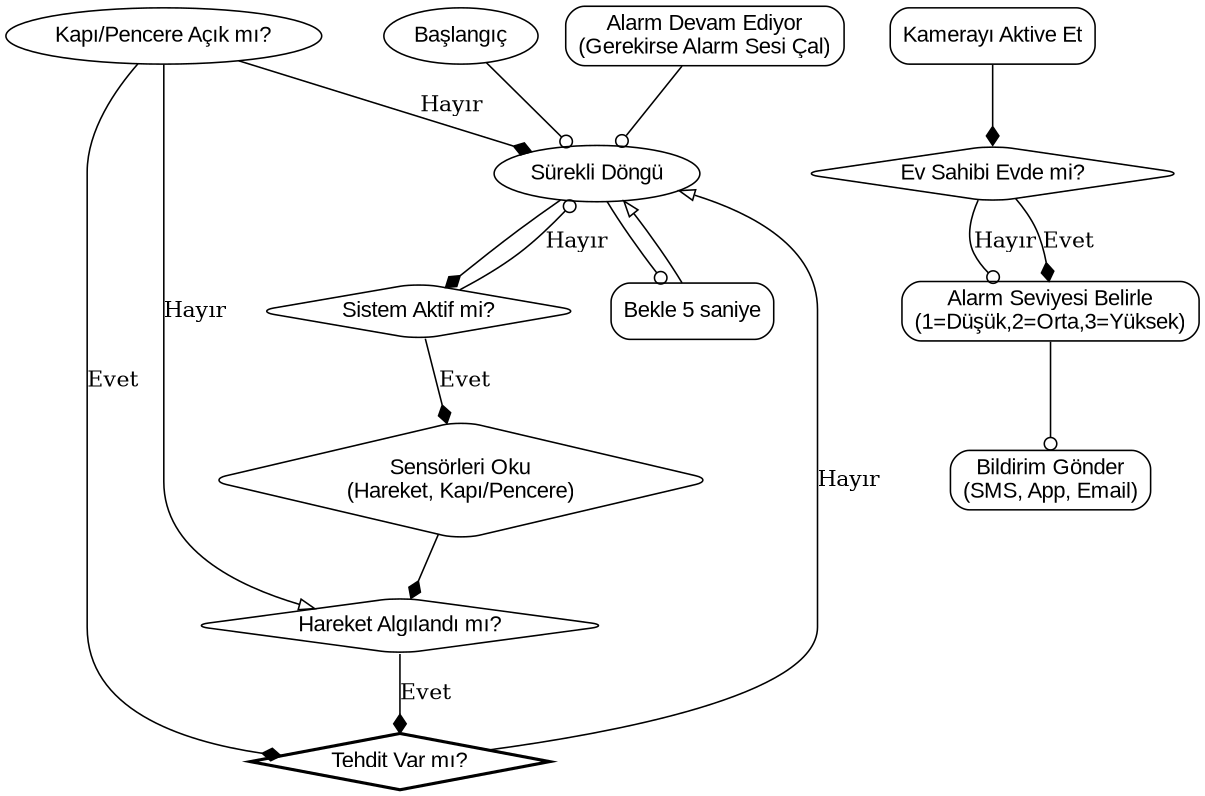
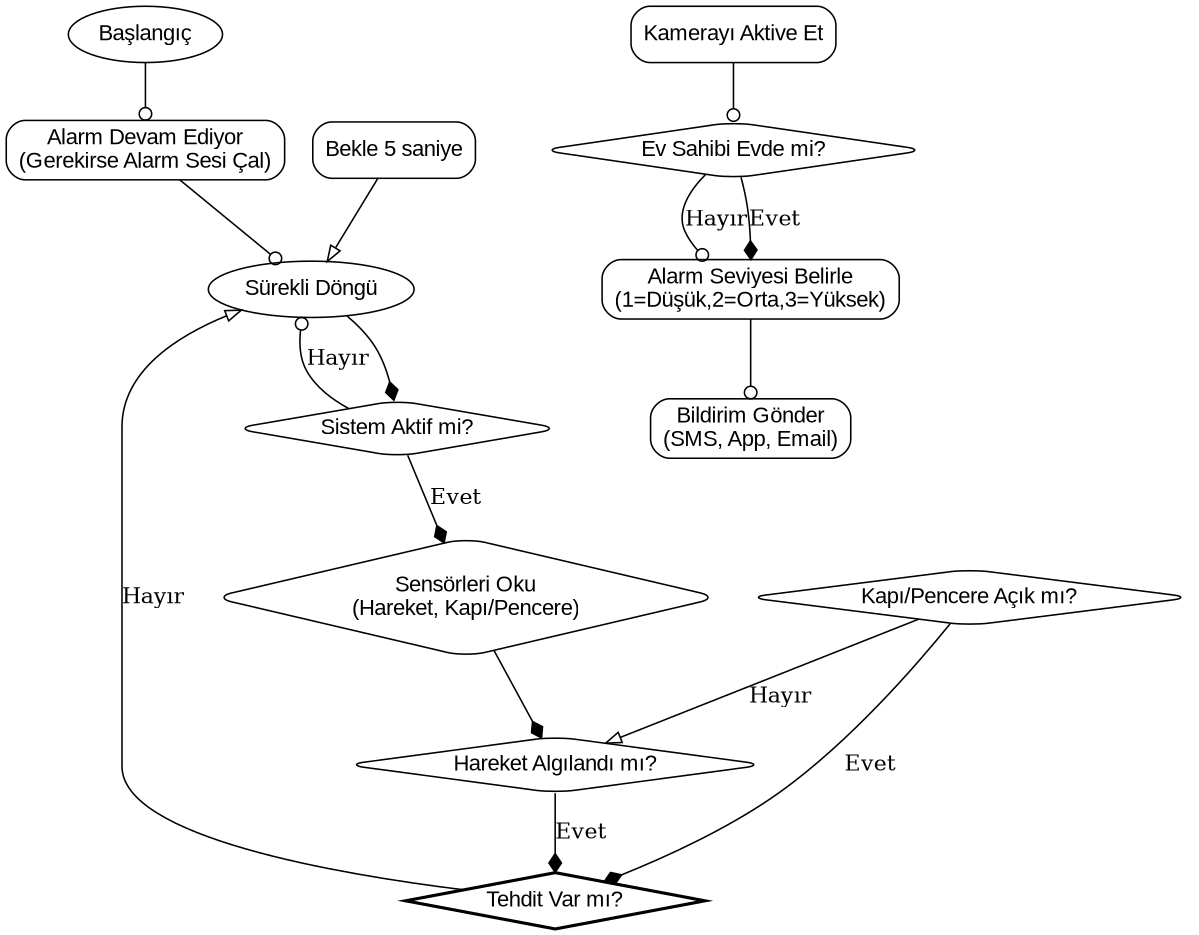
(164, 36) -> (970, 597)
(993, 95) -> (733, 86)
(524, 100) -> (145, 85)
(376, 103) -> none
(631, 238) -> none
